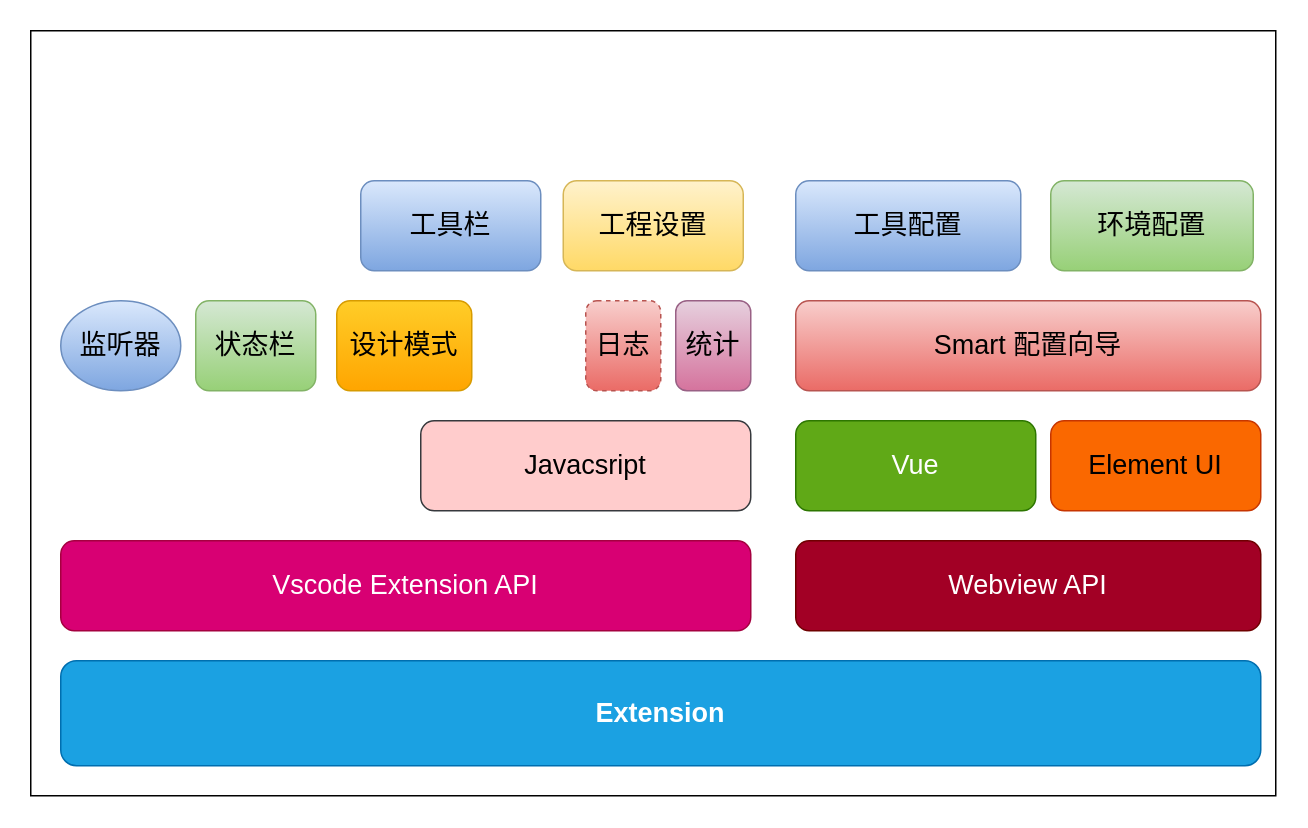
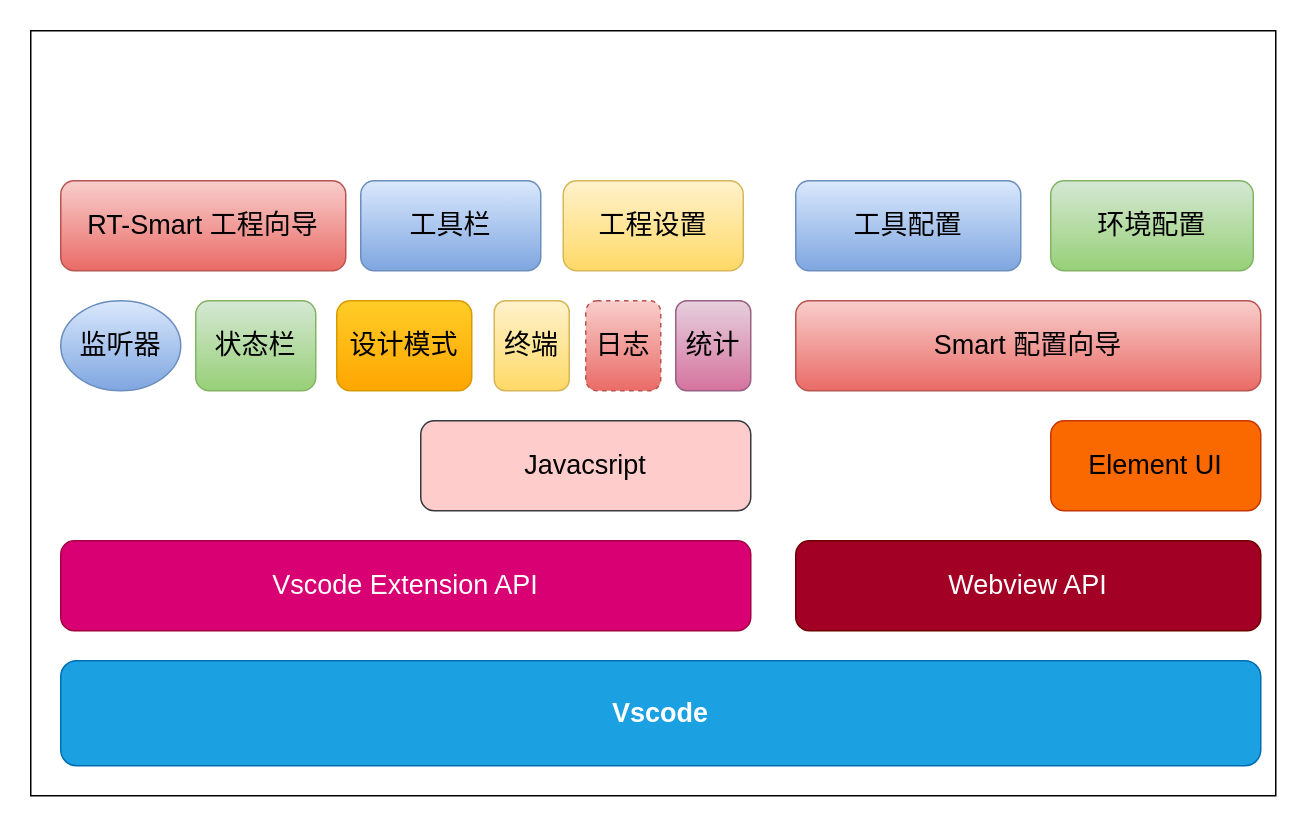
none -> (203, 226)
none -> (532, 346)
(916, 466) -> none
(661, 713) -> (661, 713)
